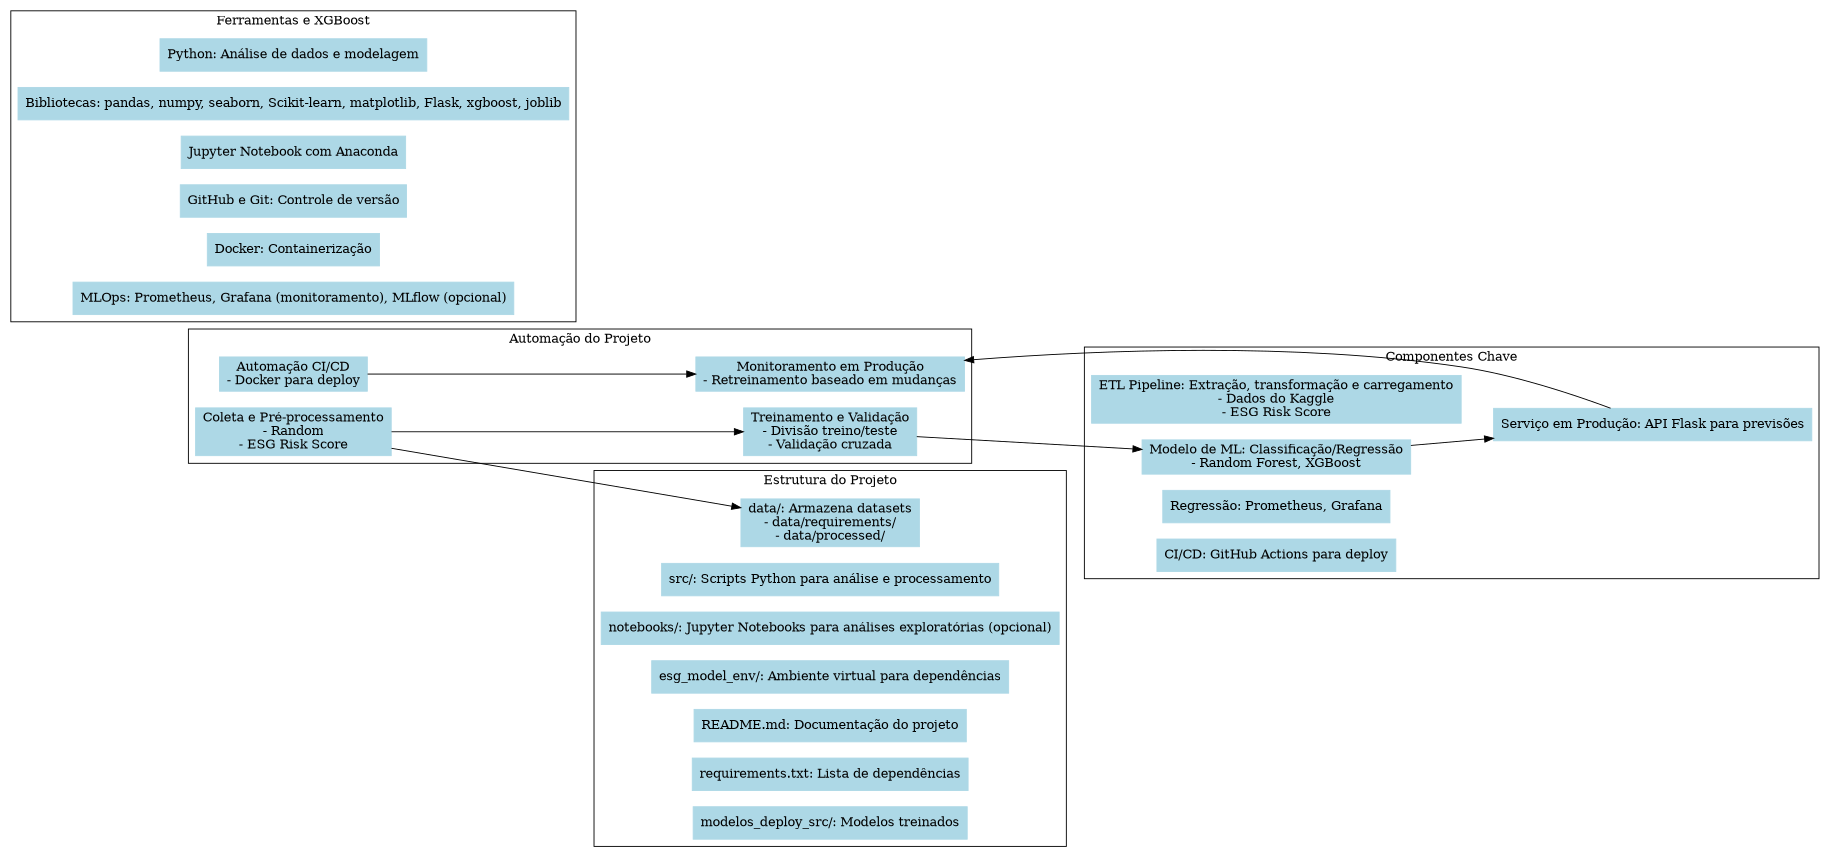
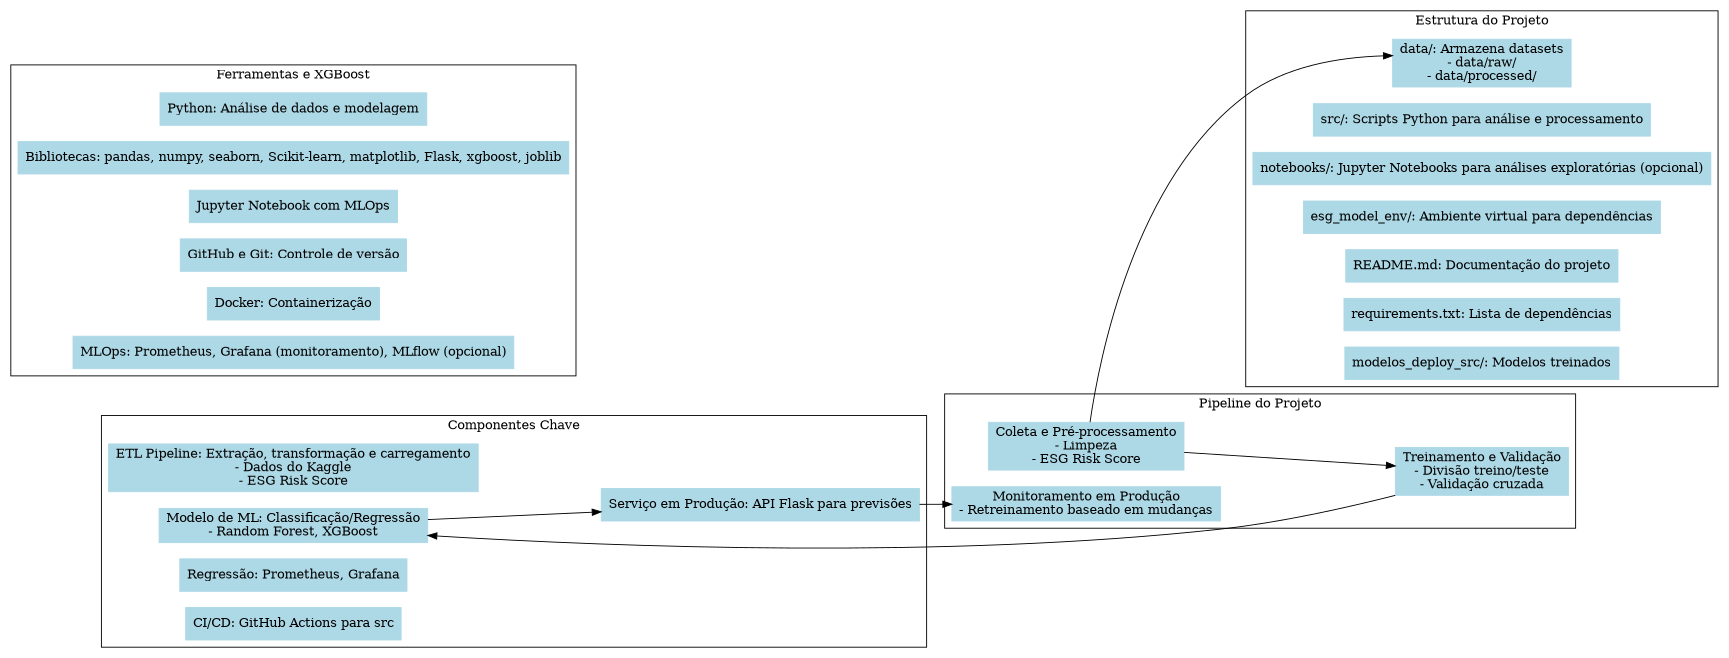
(293, 152) -> (293, 206)
(580, 339) -> (1260, 404)
(293, 374) -> none
(293, 432) -> (1086, 446)
(830, 523) -> (1482, 63)
(1276, 555) -> (293, 624)
